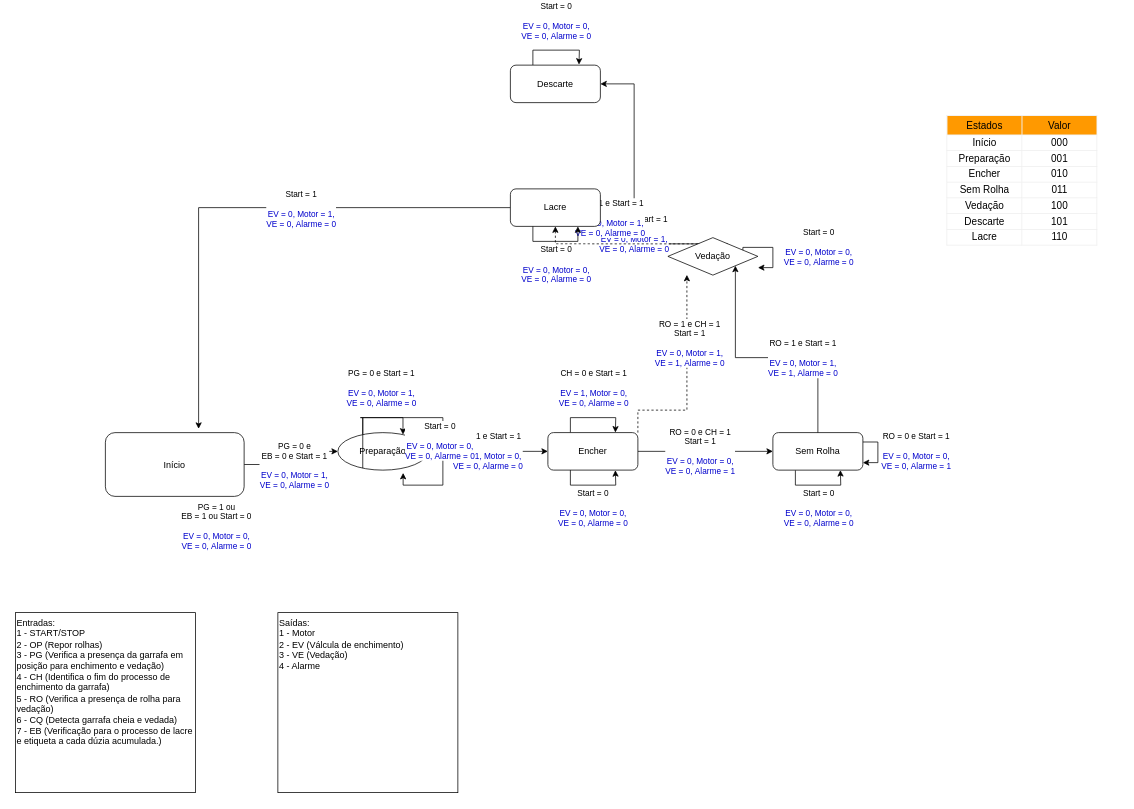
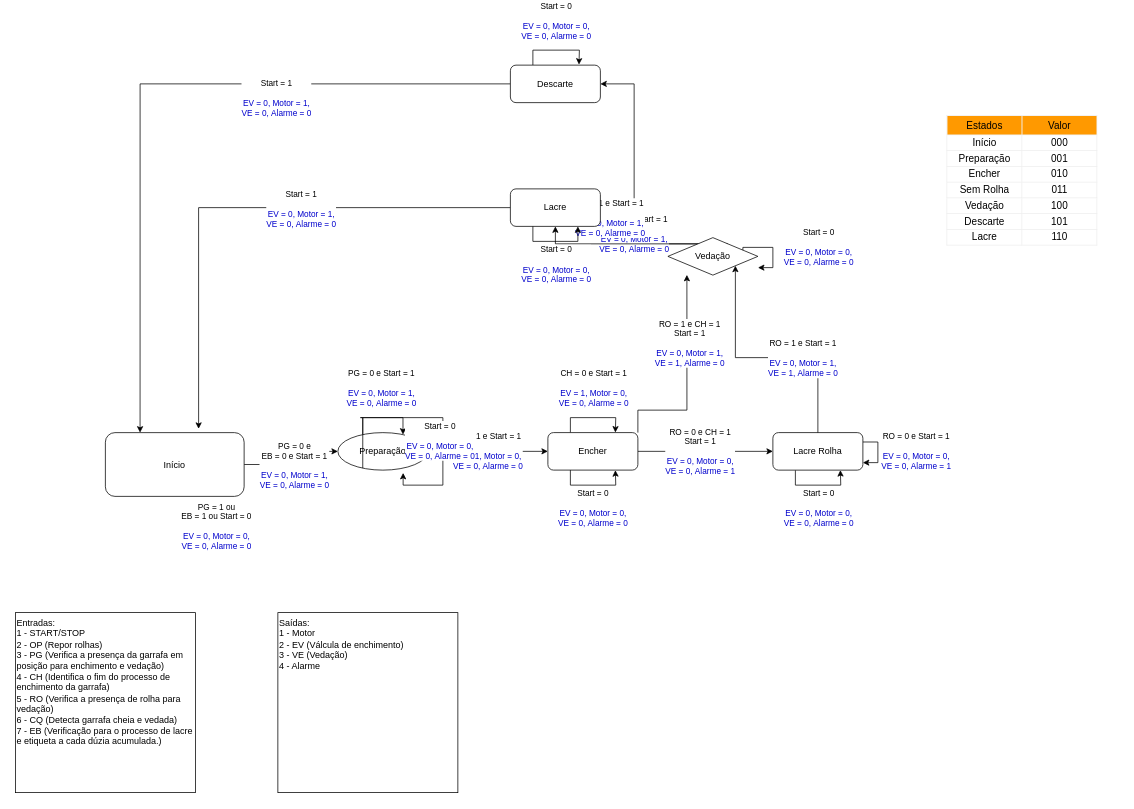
none -> (276, 84)
(588, 244) -> (588, 244)
(673, 410) -> (673, 410)
(818, 451) -> (818, 451)
